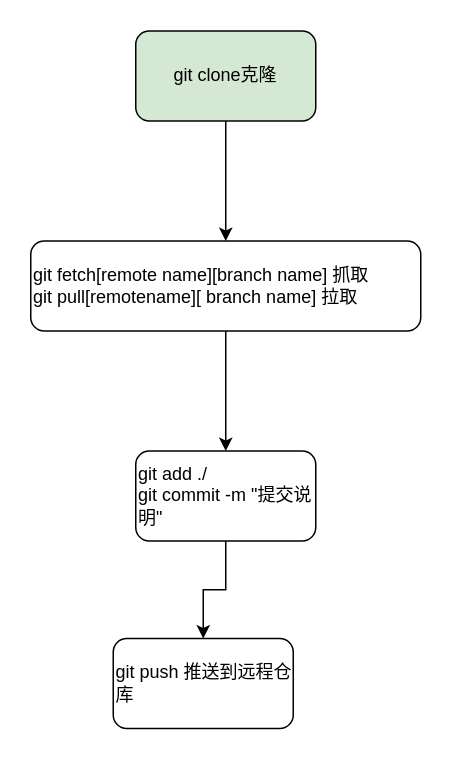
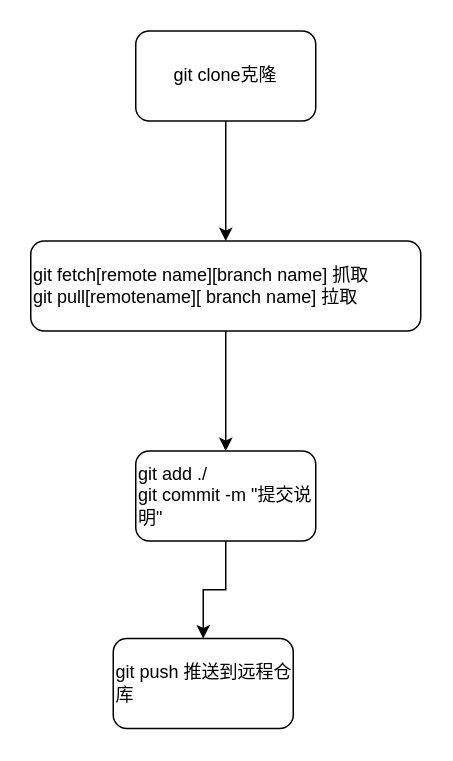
(226, 76) -> (226, 76)
